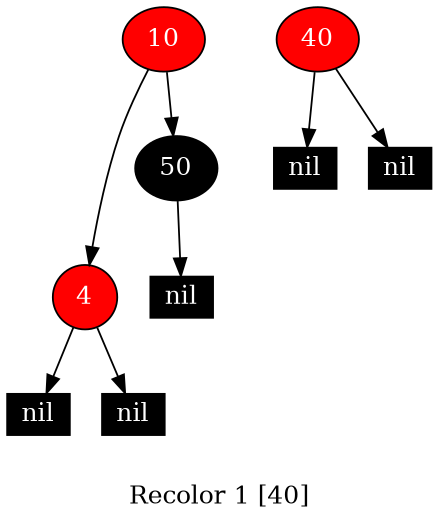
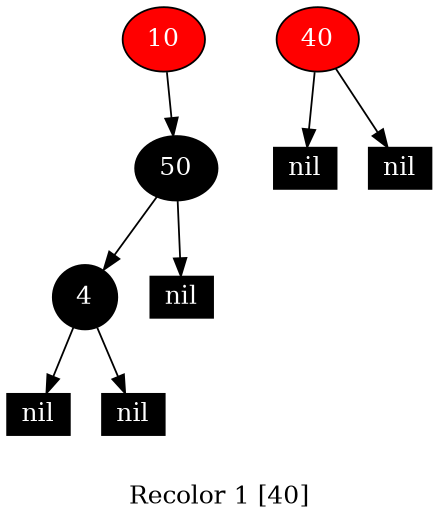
(113, 156) -> (136, 226)
(85, 297) -> (85, 297)
